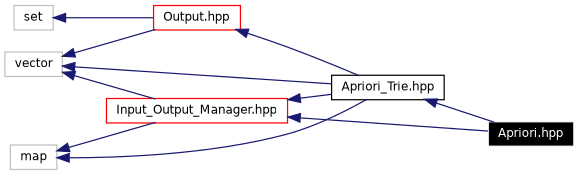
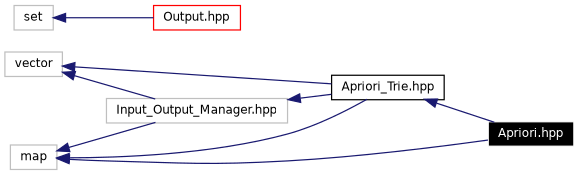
(115, 41) -> none
(304, 53) -> none
(197, 111) -> (197, 111)
(394, 124) -> (279, 161)
